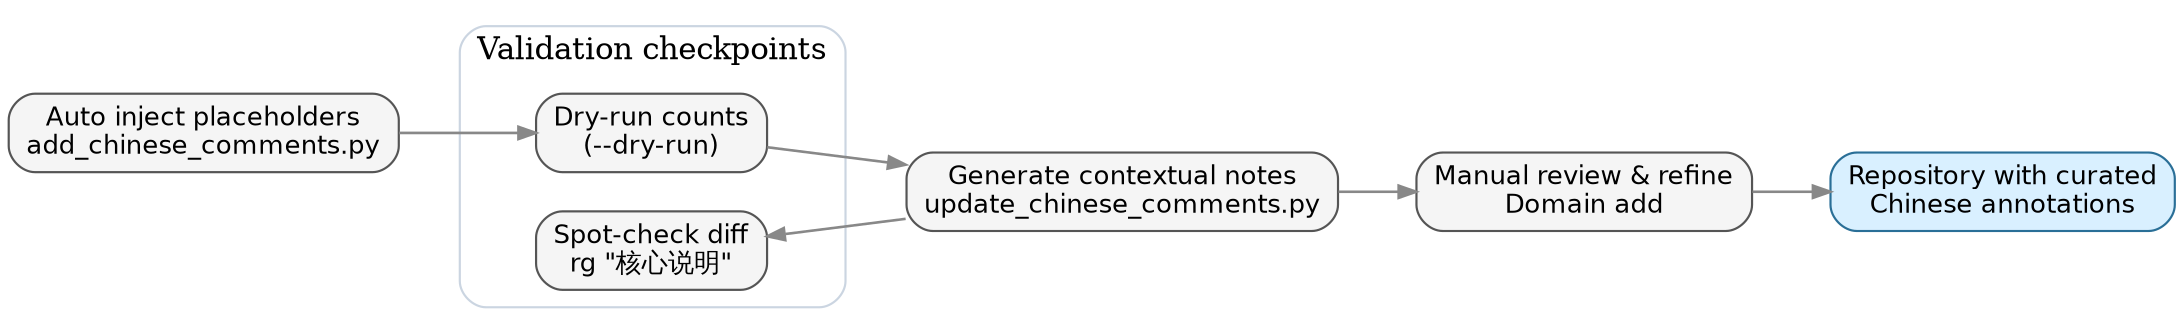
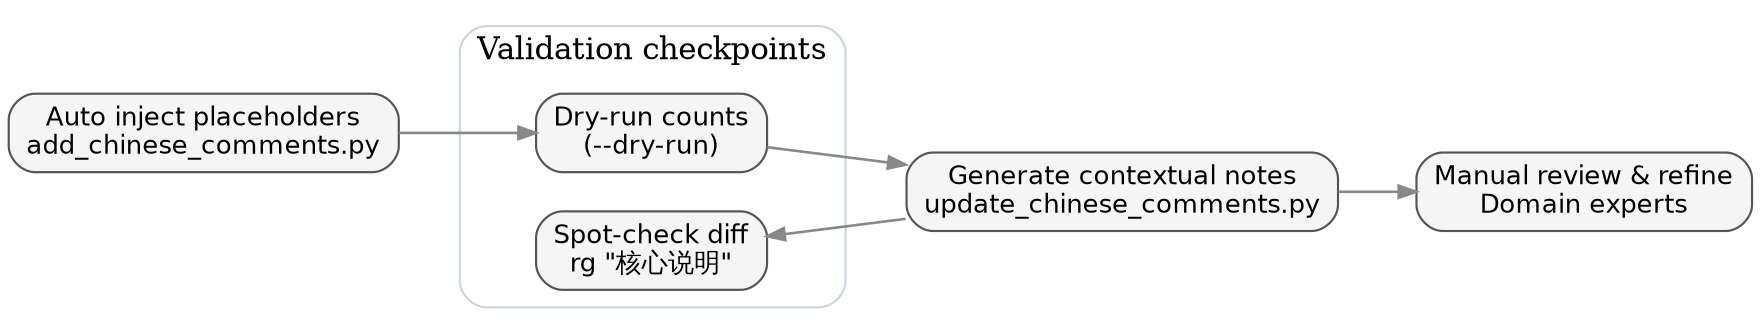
(1584, 192) -> (1584, 192)
(2003, 192) -> none
